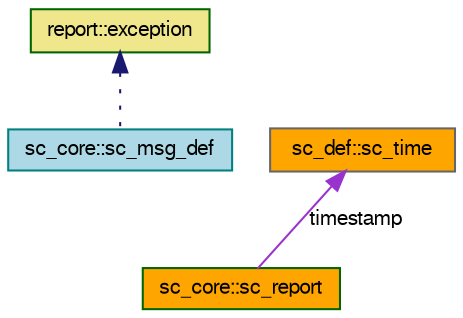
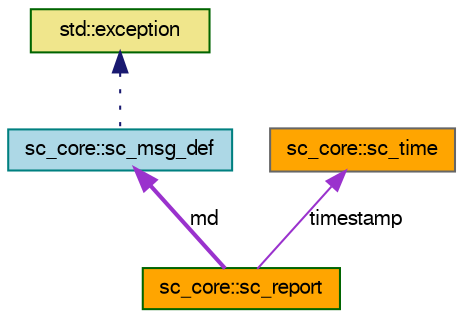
(120, 31) -> (120, 31)
(363, 150) -> (363, 150)
none -> (188, 227)
